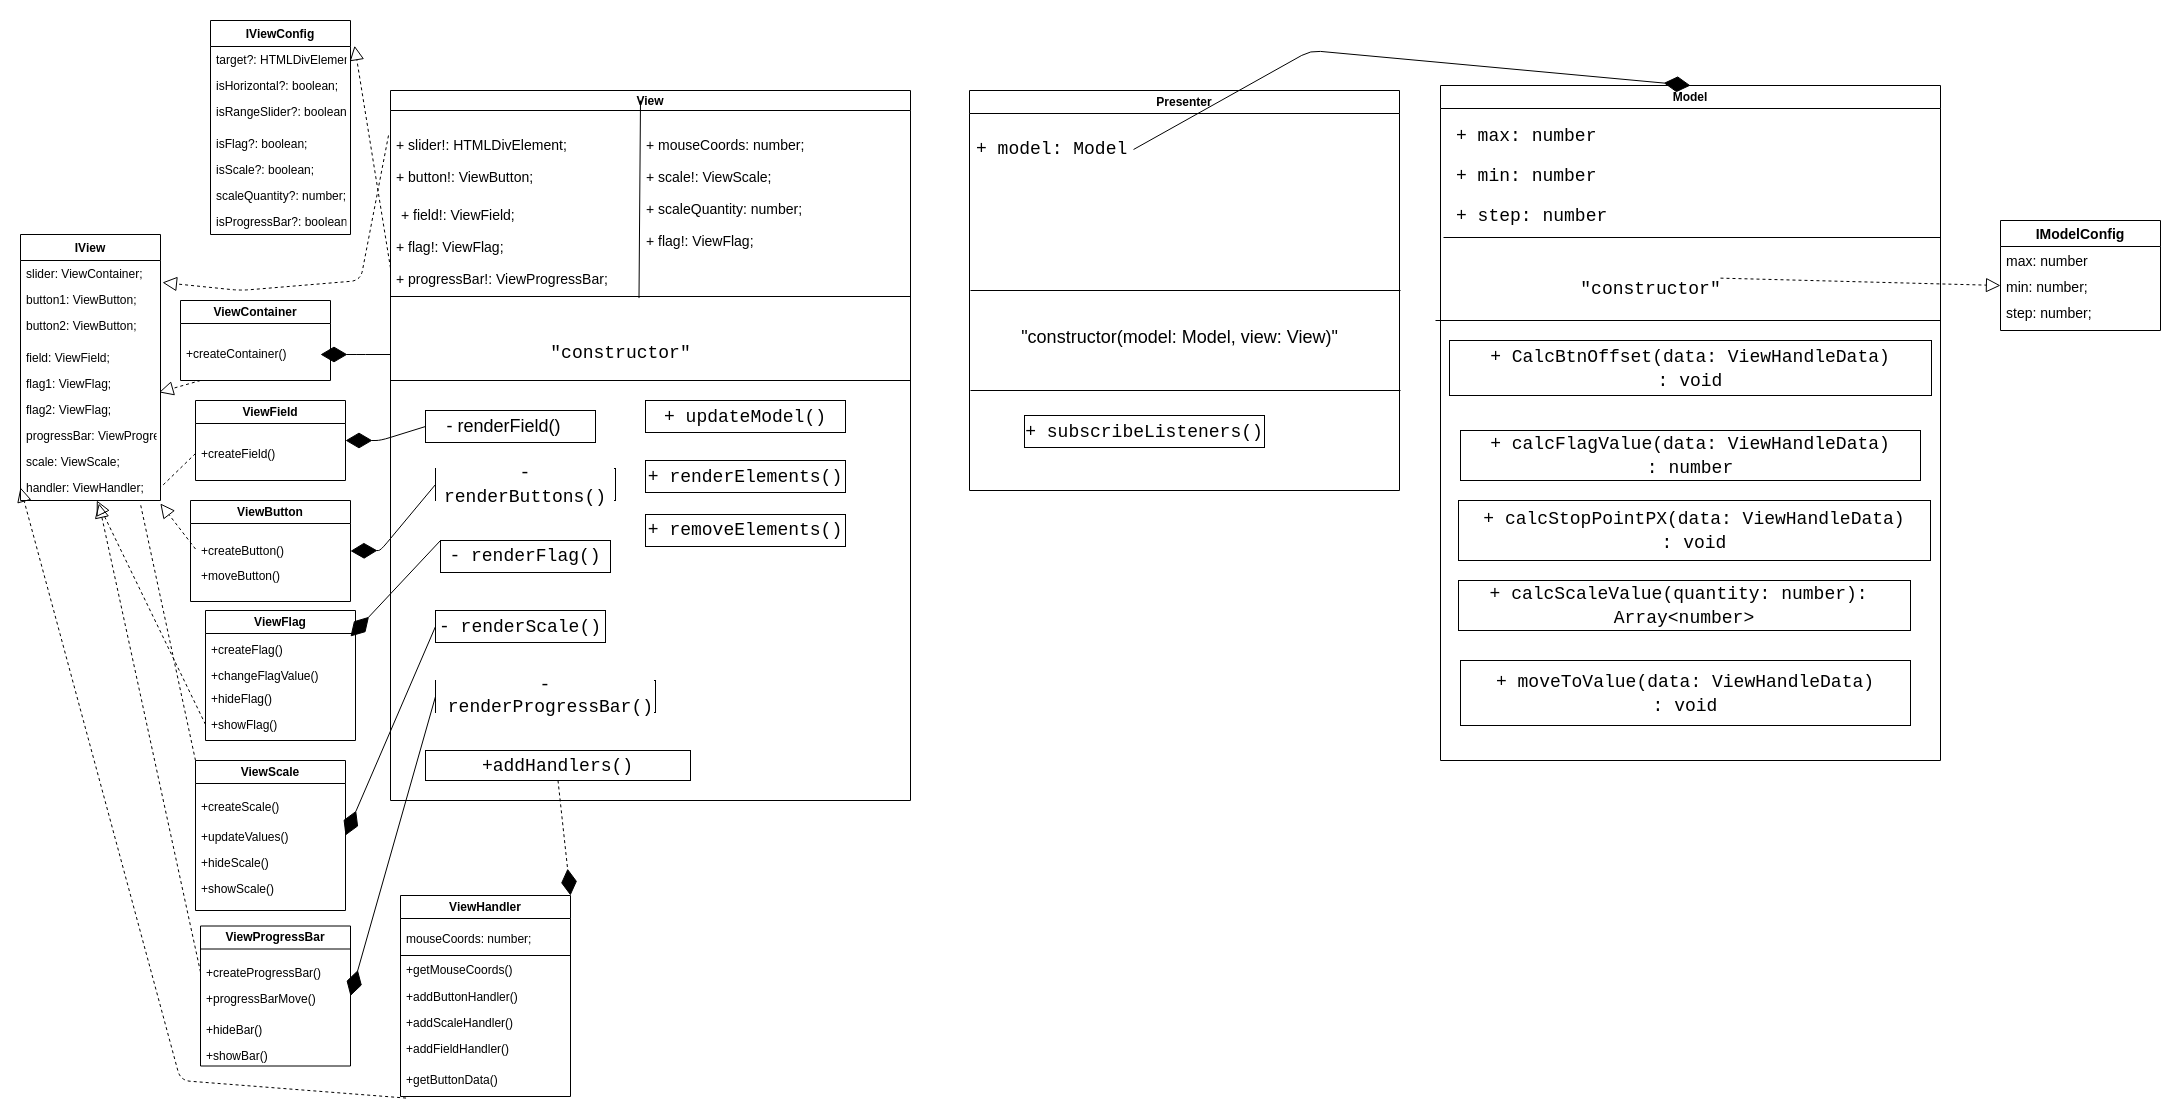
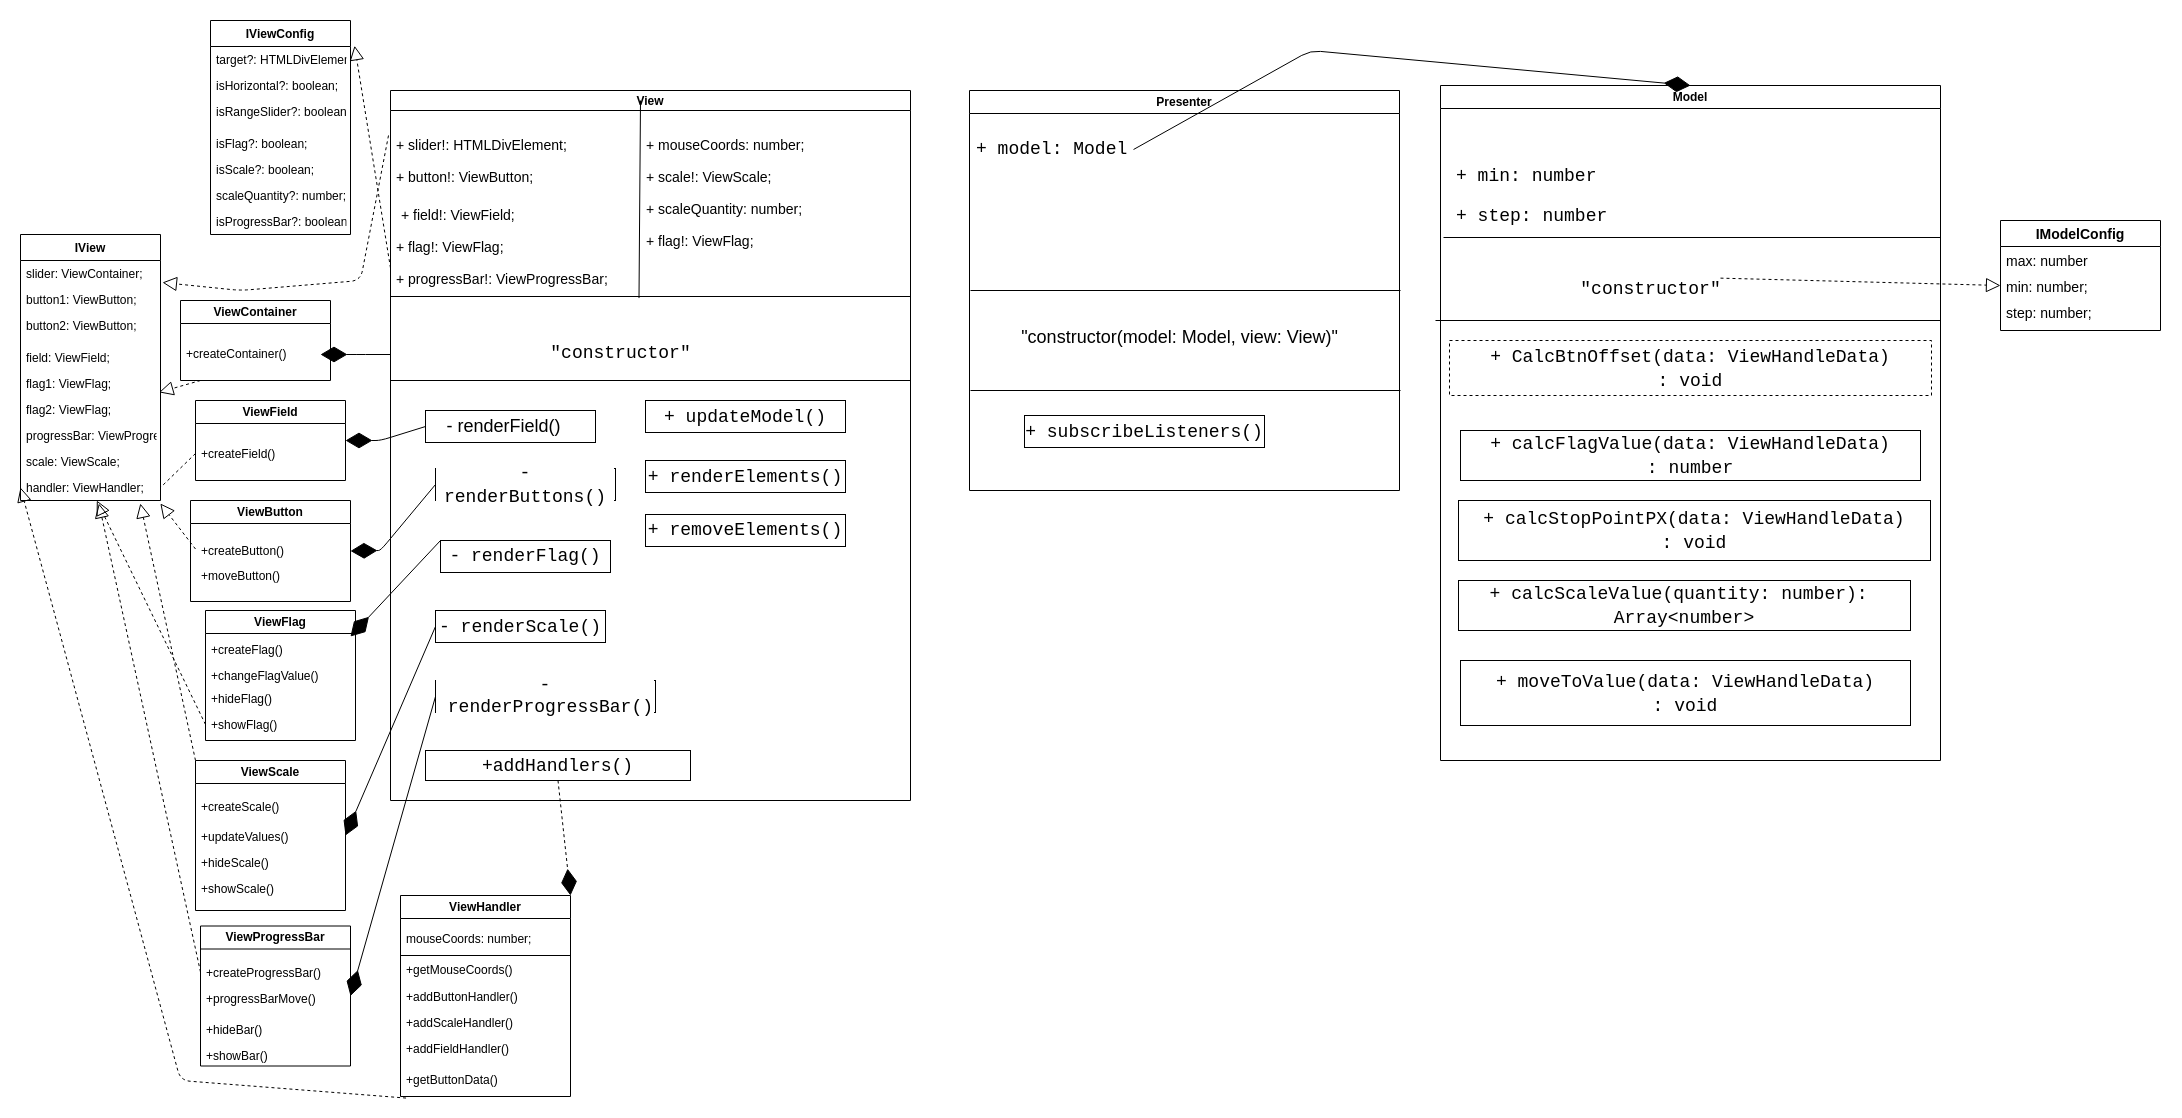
(1526, 133) -> none
(1691, 368) -> (1691, 368)
(142, 511) -> (144, 518)
